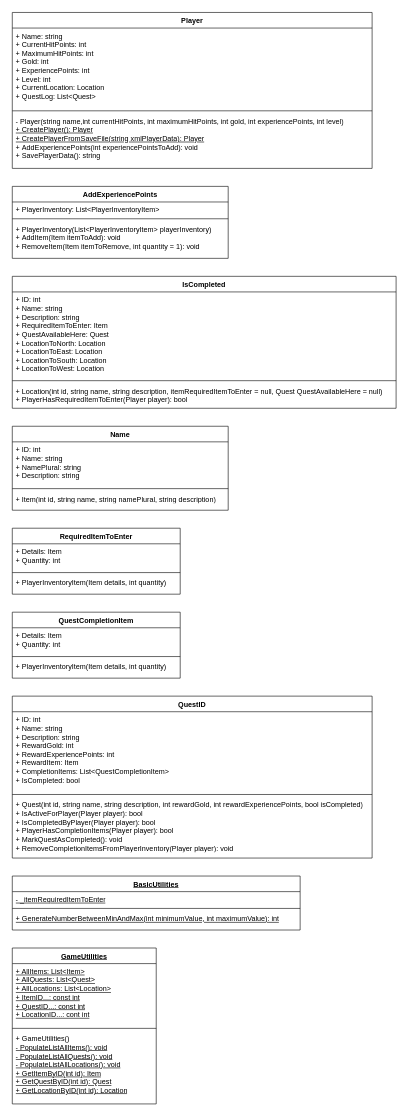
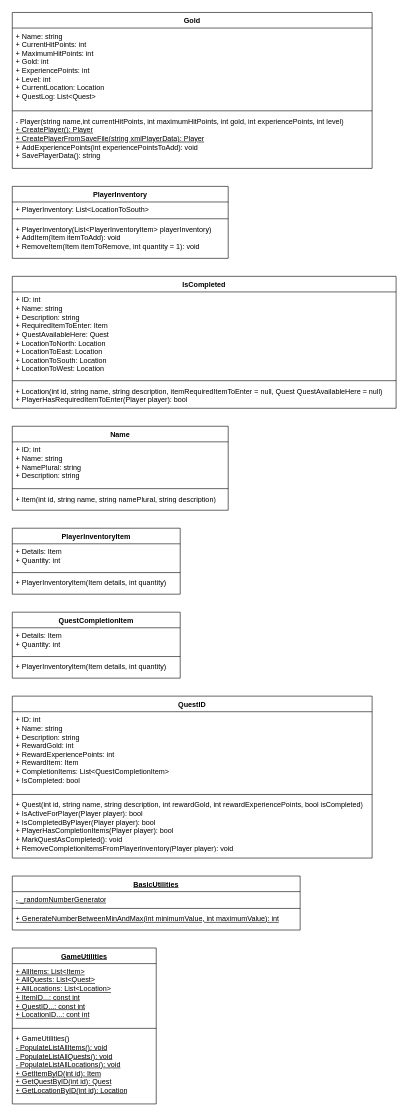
(192, 21) -> (192, 21)
(120, 195) -> (120, 195)
(99, 210) -> (91, 210)
(96, 537) -> (96, 537)
(66, 900) -> (63, 900)
